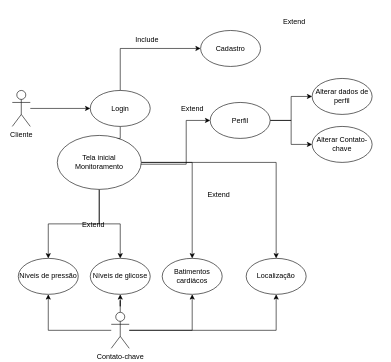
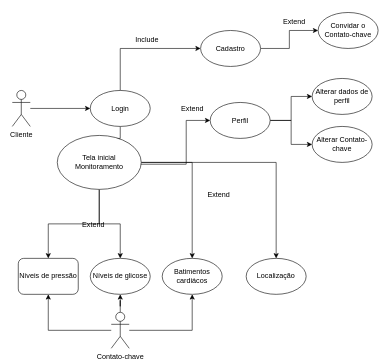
none -> (348, 30)
none -> (290, 41)
(48, 276) -> (48, 276)
(275, 330) -> none
